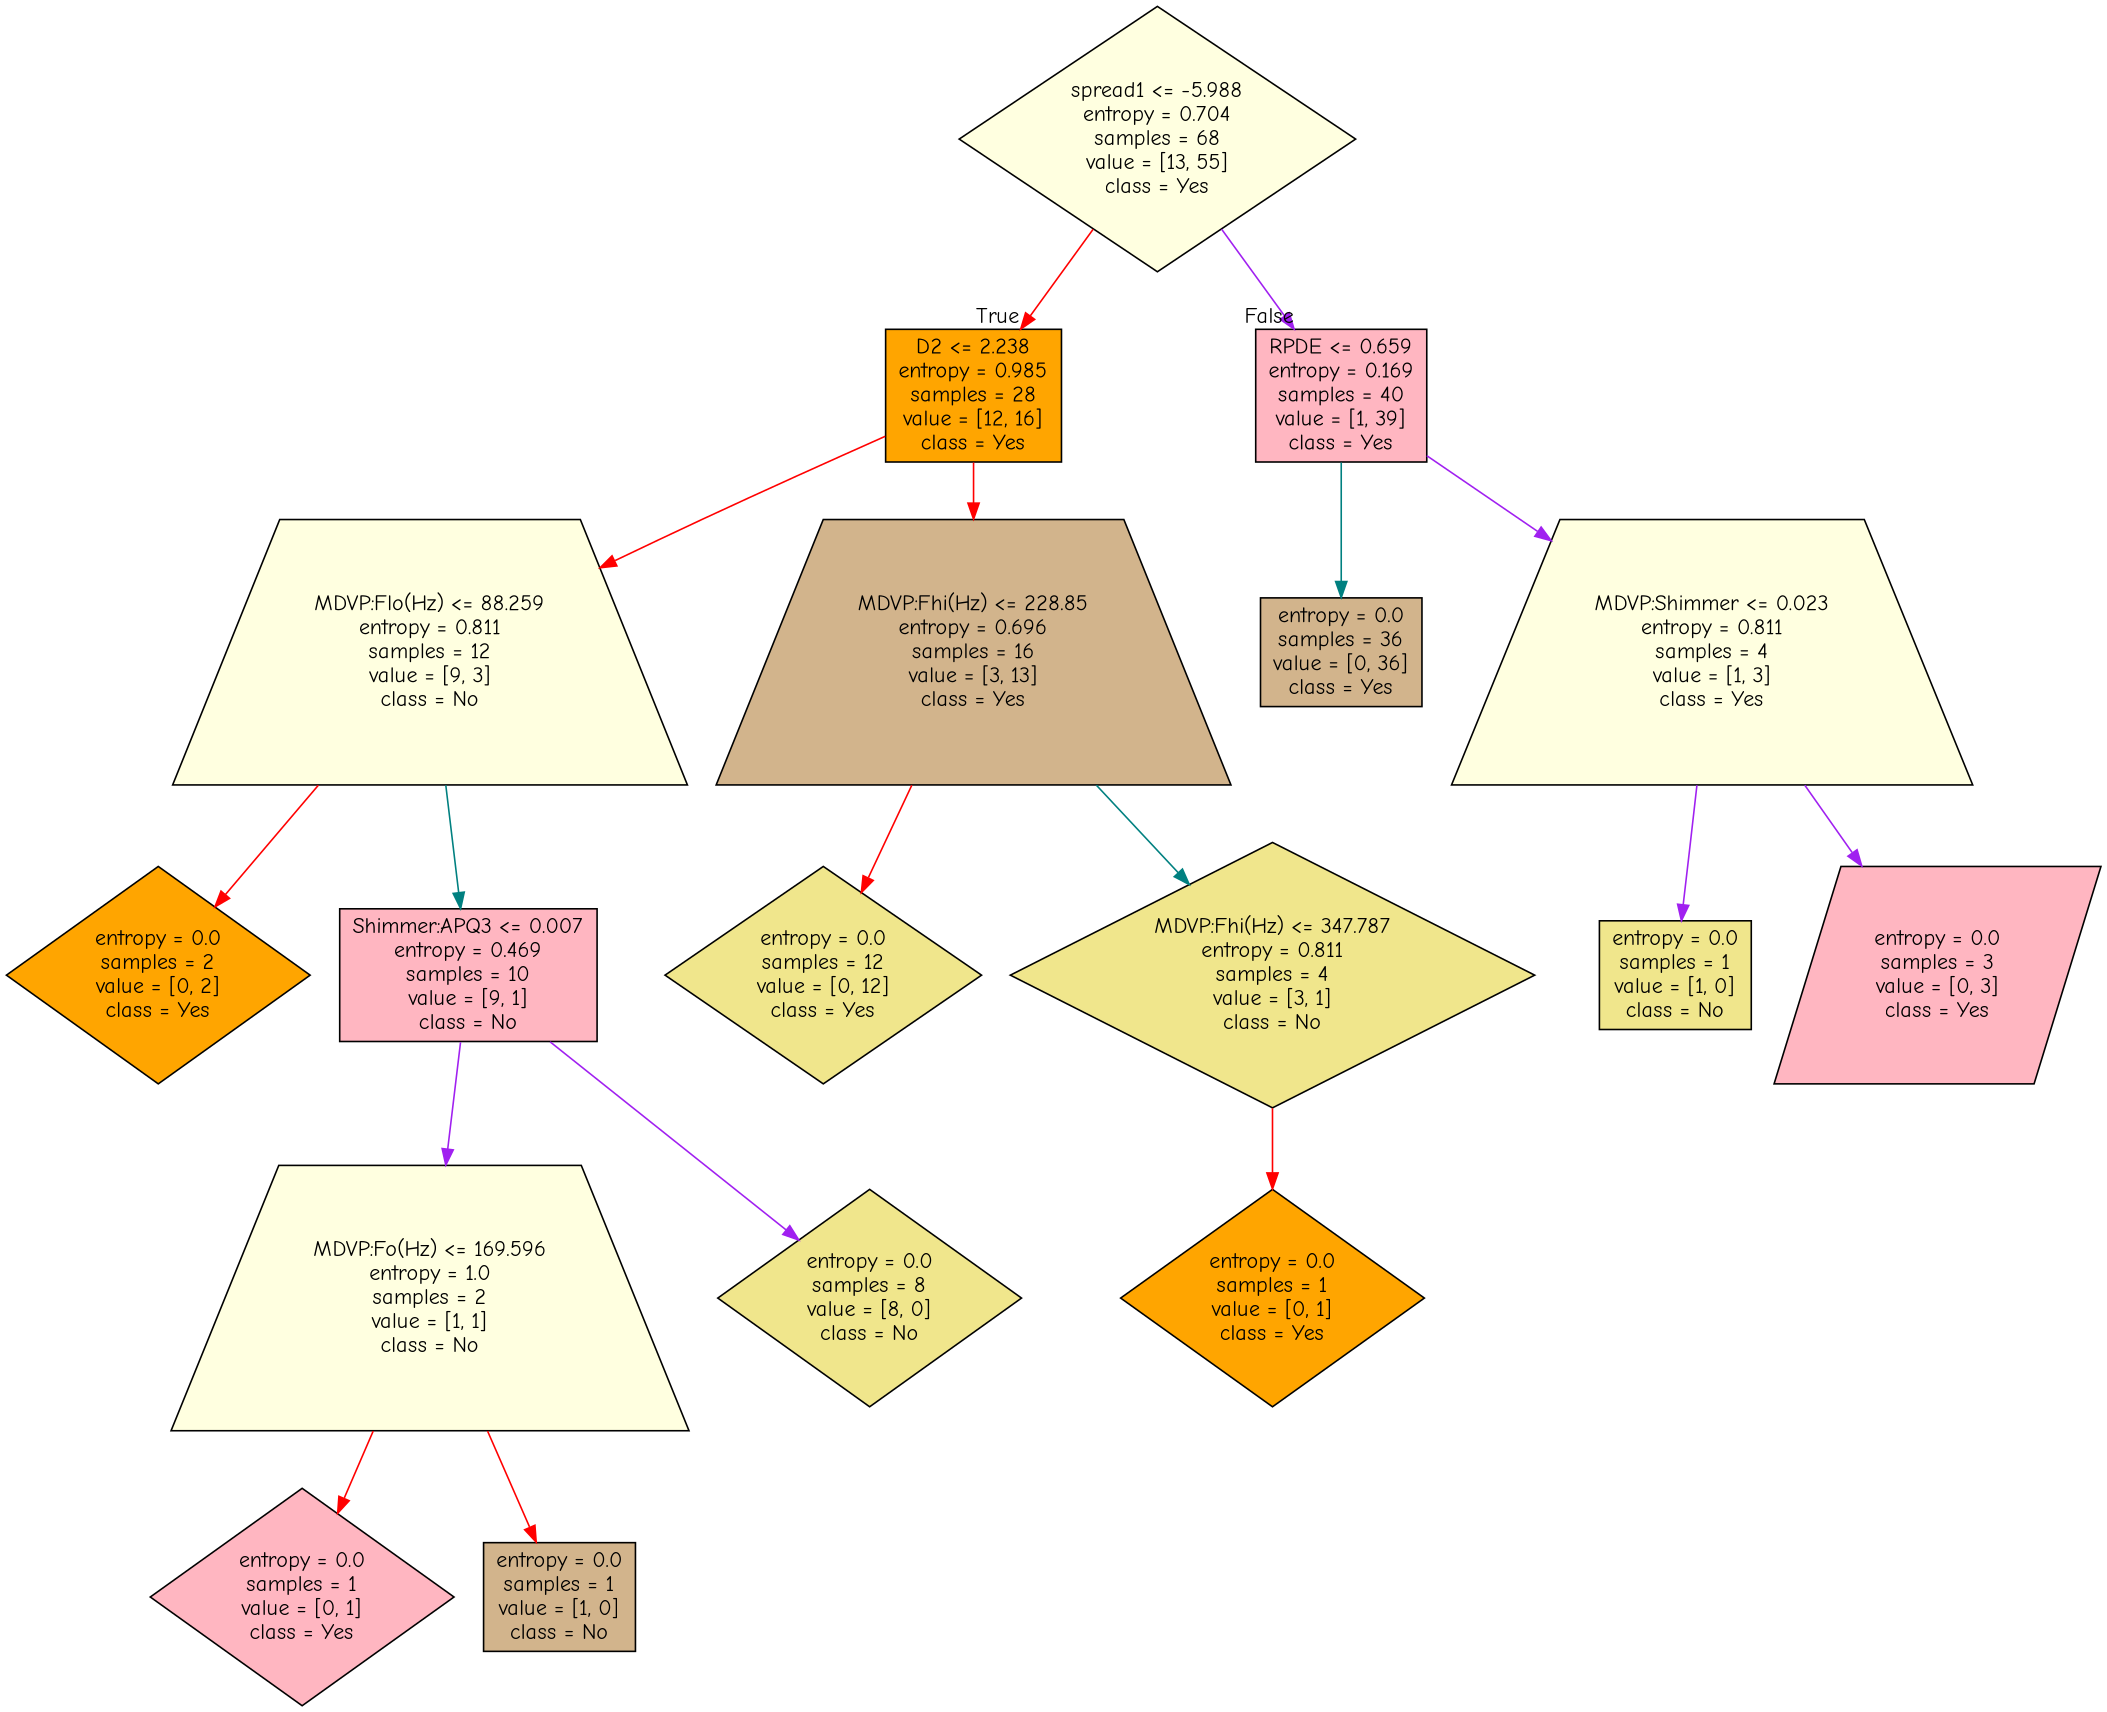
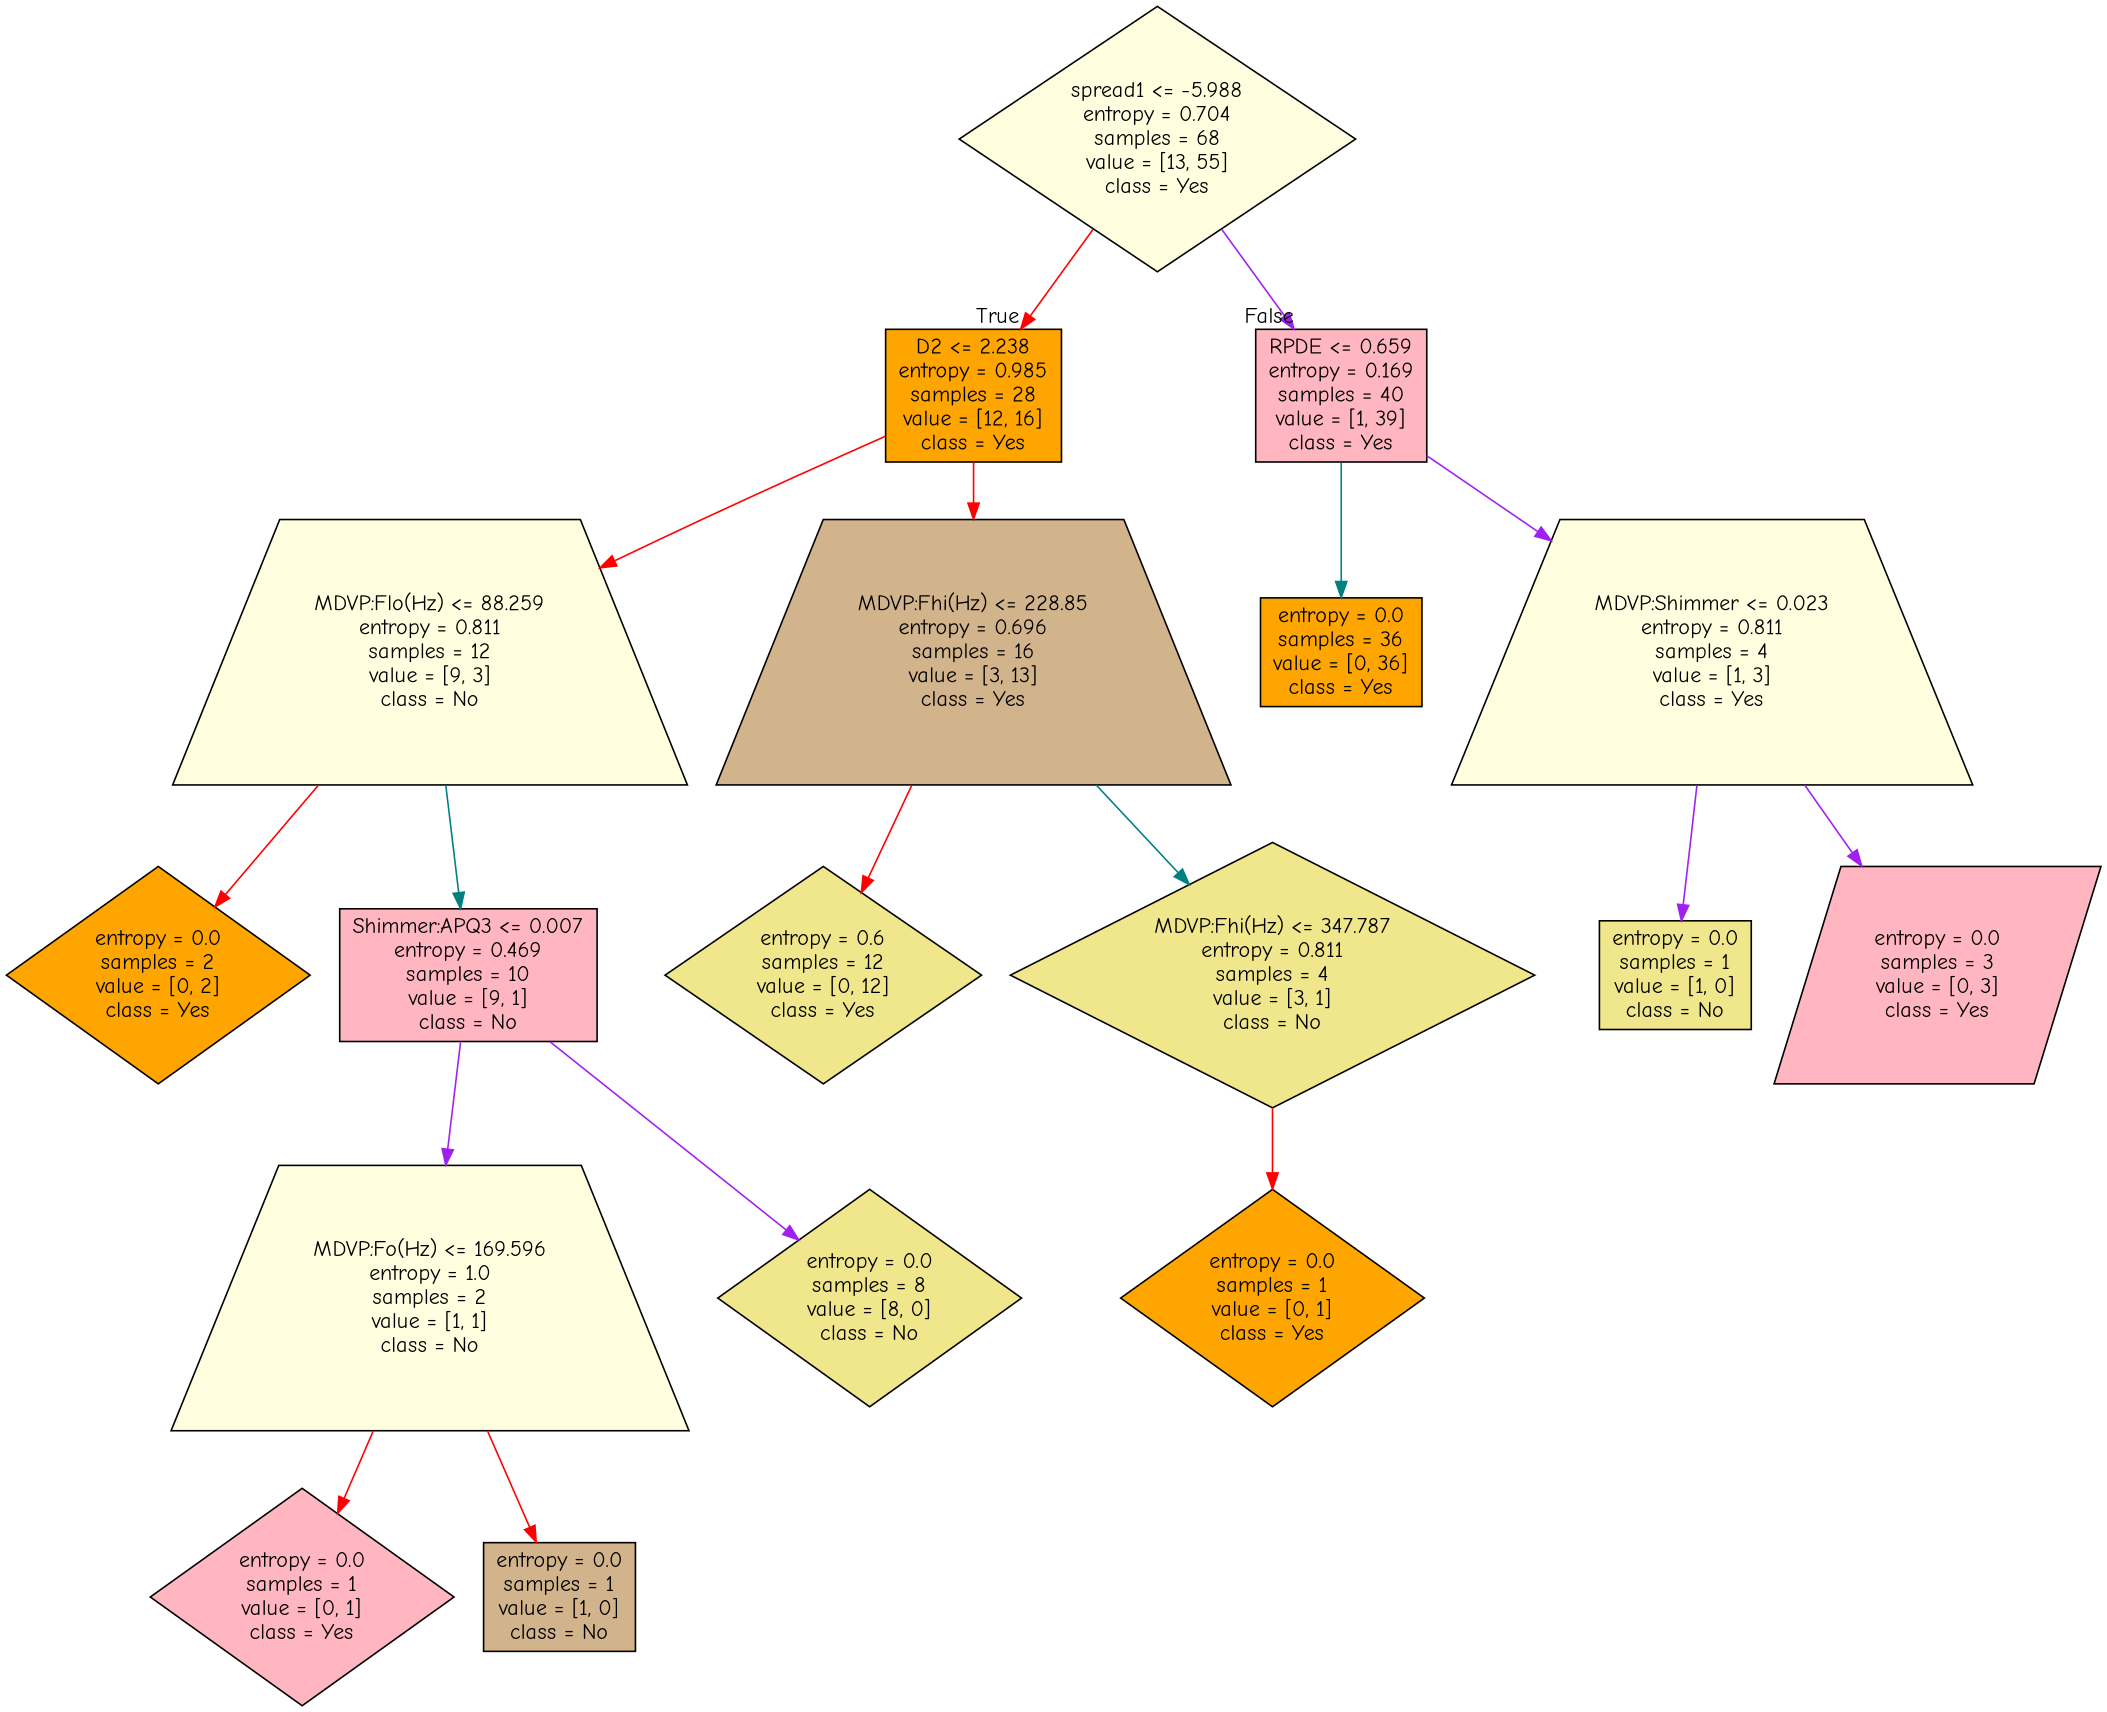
(1341, 652) -> (1341, 652)
(823, 975) -> (823, 975)
